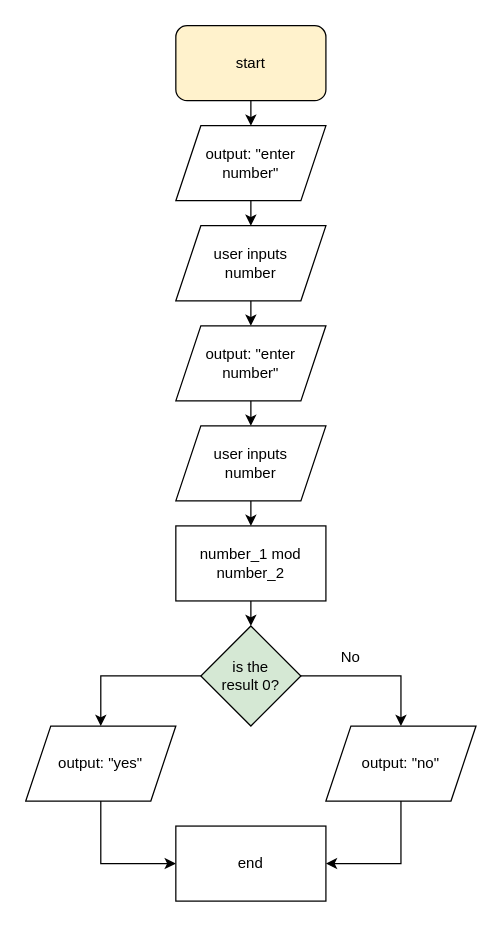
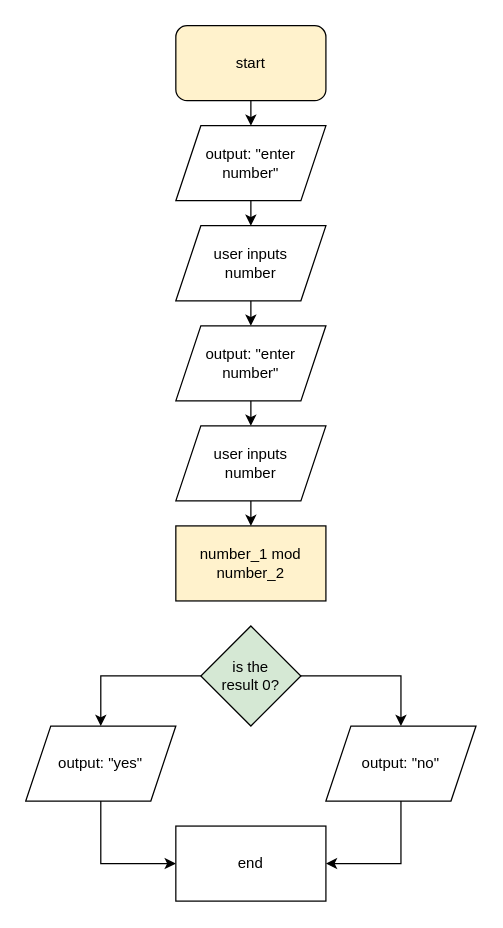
(251, 563) -> (251, 563)
(251, 609) -> none
(351, 657) -> none
